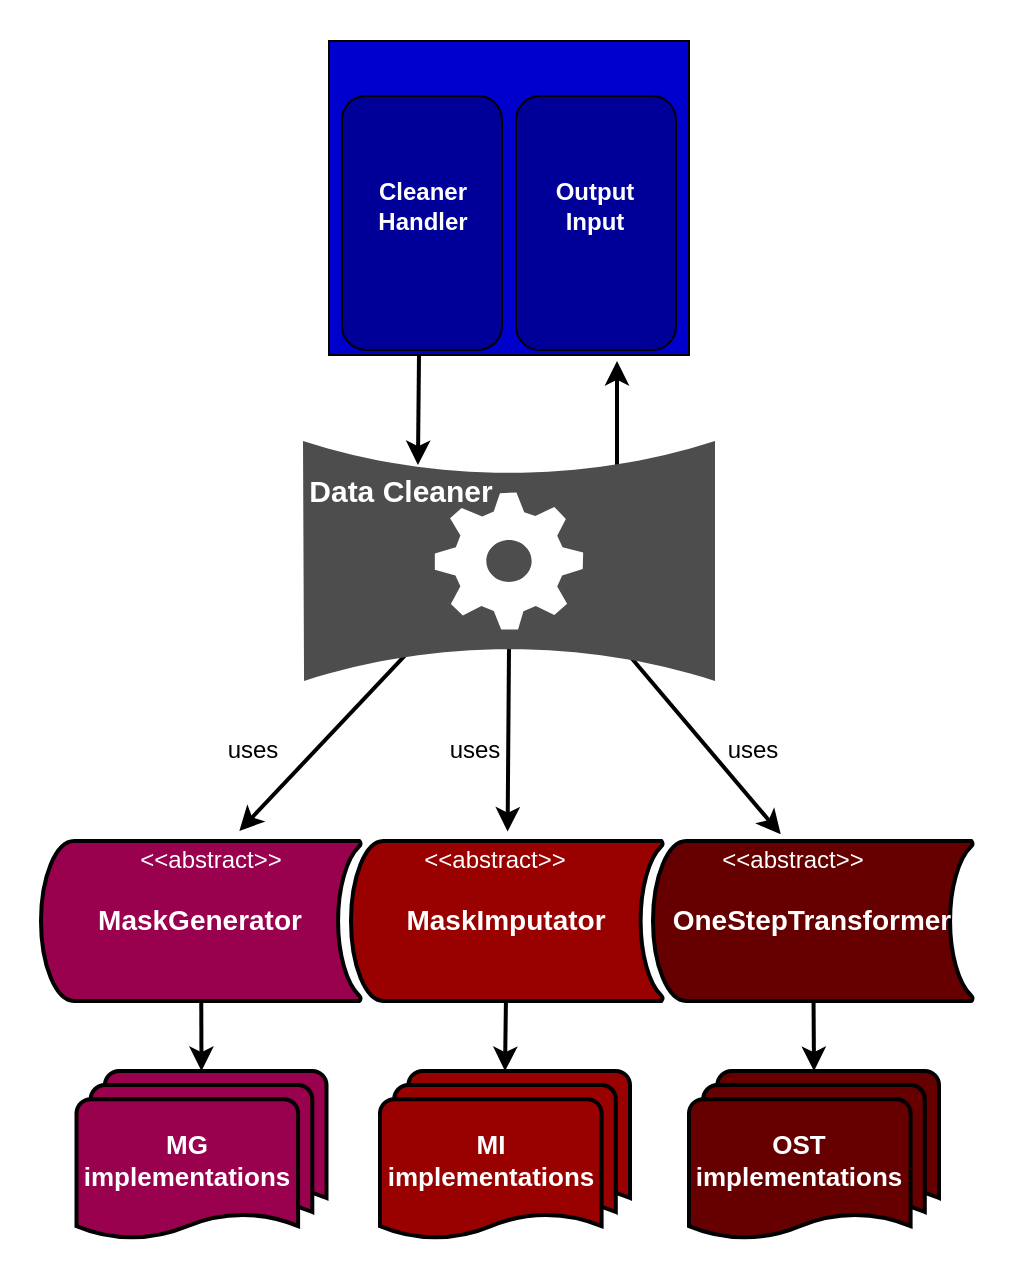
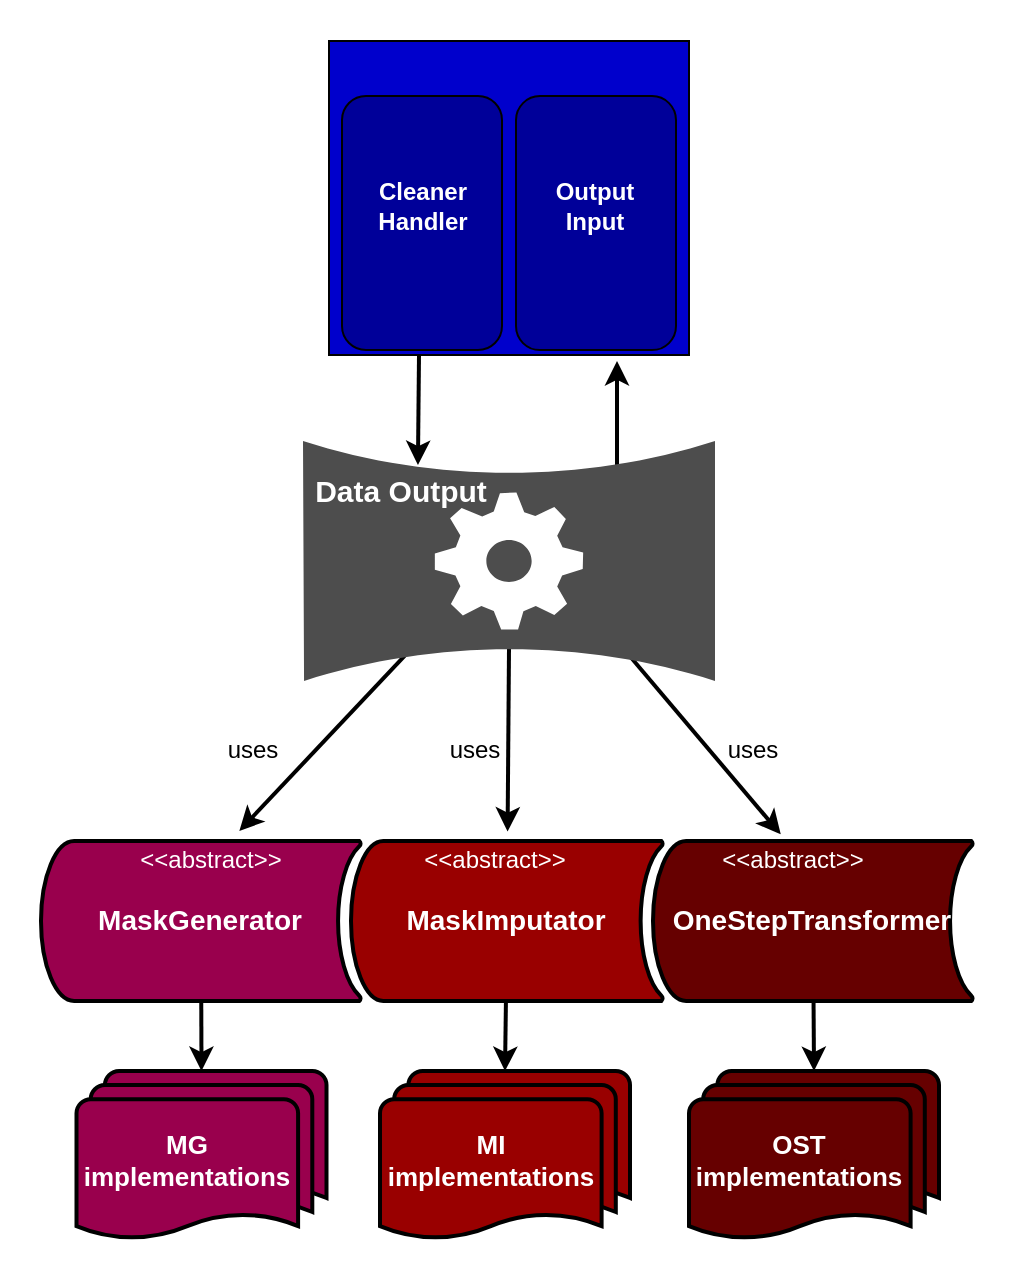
(402, 491) -> (402, 491)
